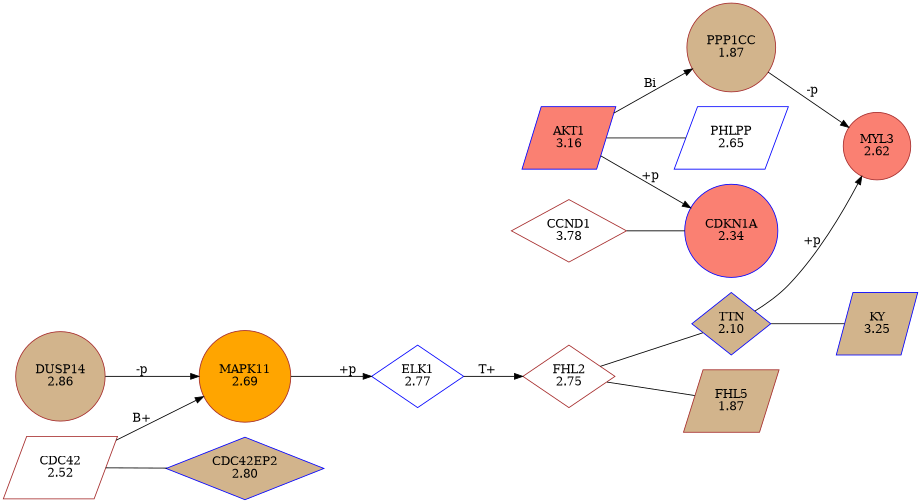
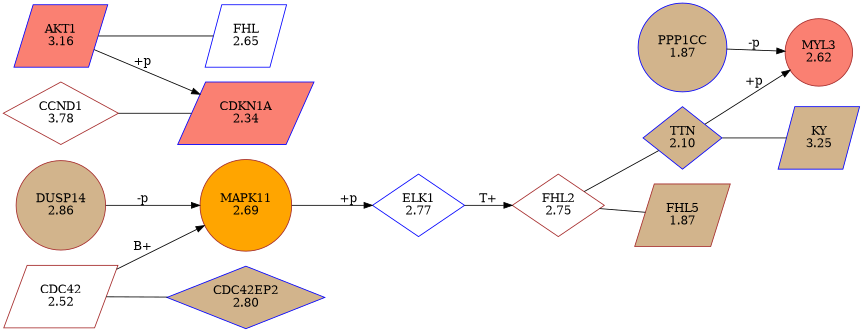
(731, 47) -> (682, 47)
(649, 93) -> none
(731, 138) -> (246, 36)
(731, 231) -> (246, 113)
